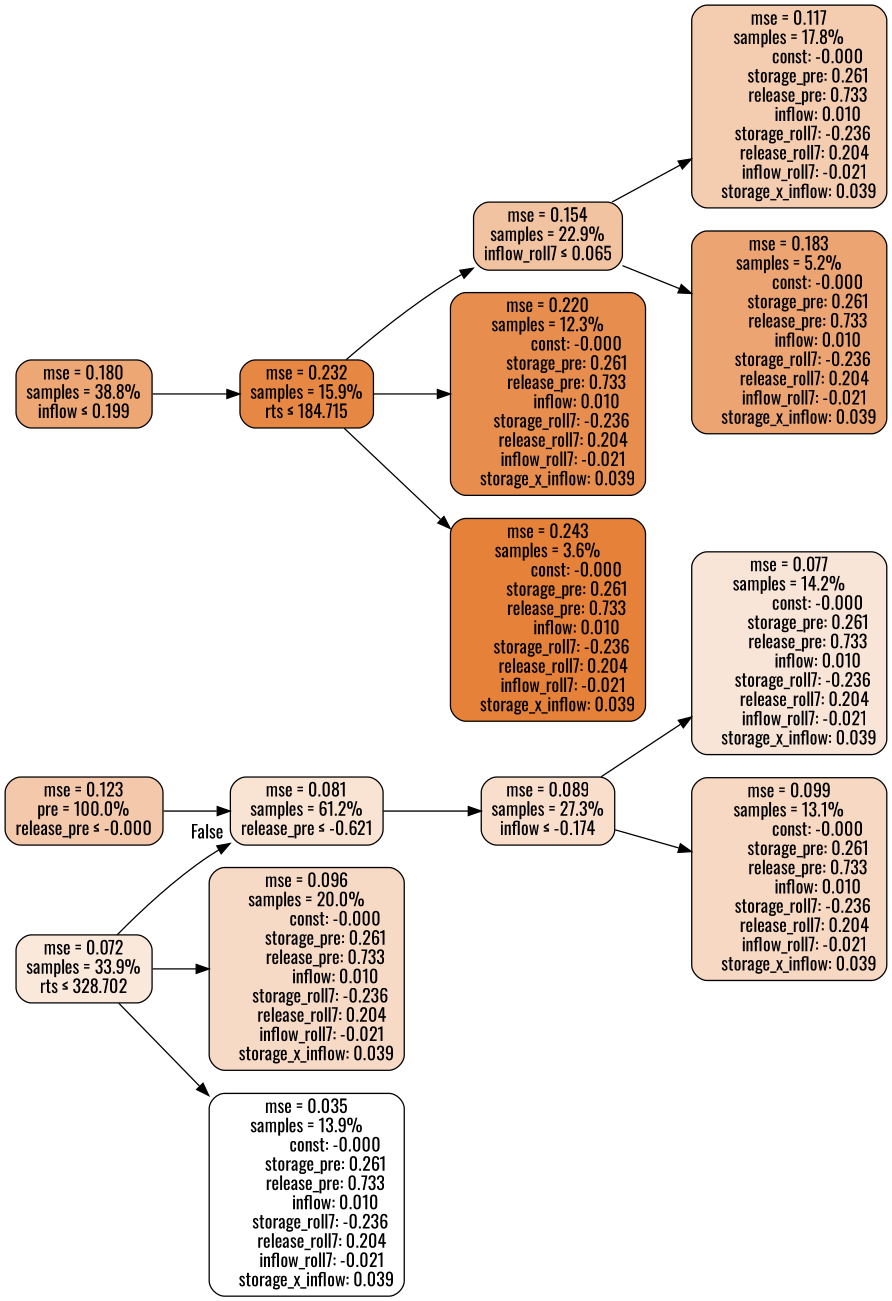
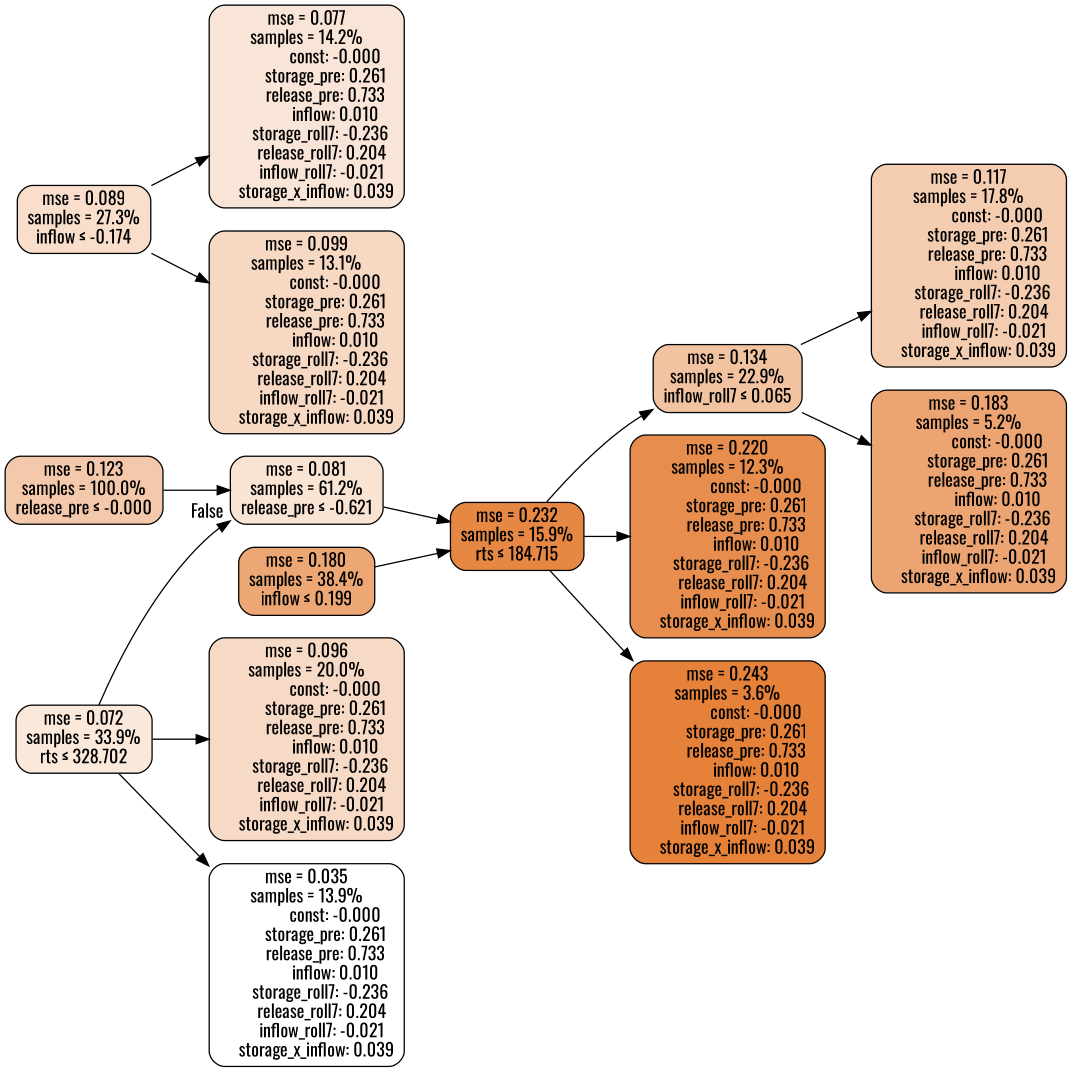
(548, 236) -> (728, 379)
(84, 394) -> (307, 581)
(84, 811) -> (84, 490)
(426, 811) -> (411, 513)
